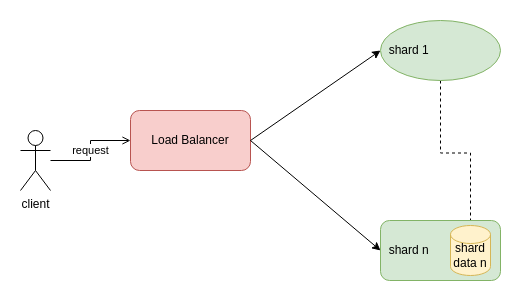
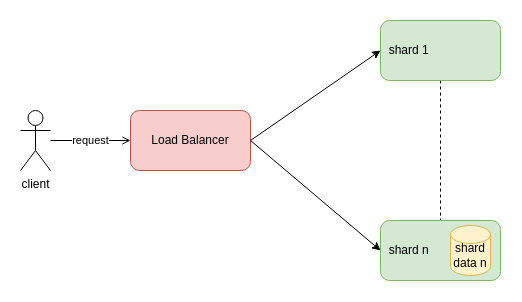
(441, 51) -> (441, 51)
(36, 161) -> (36, 141)
(471, 171) -> (441, 186)
